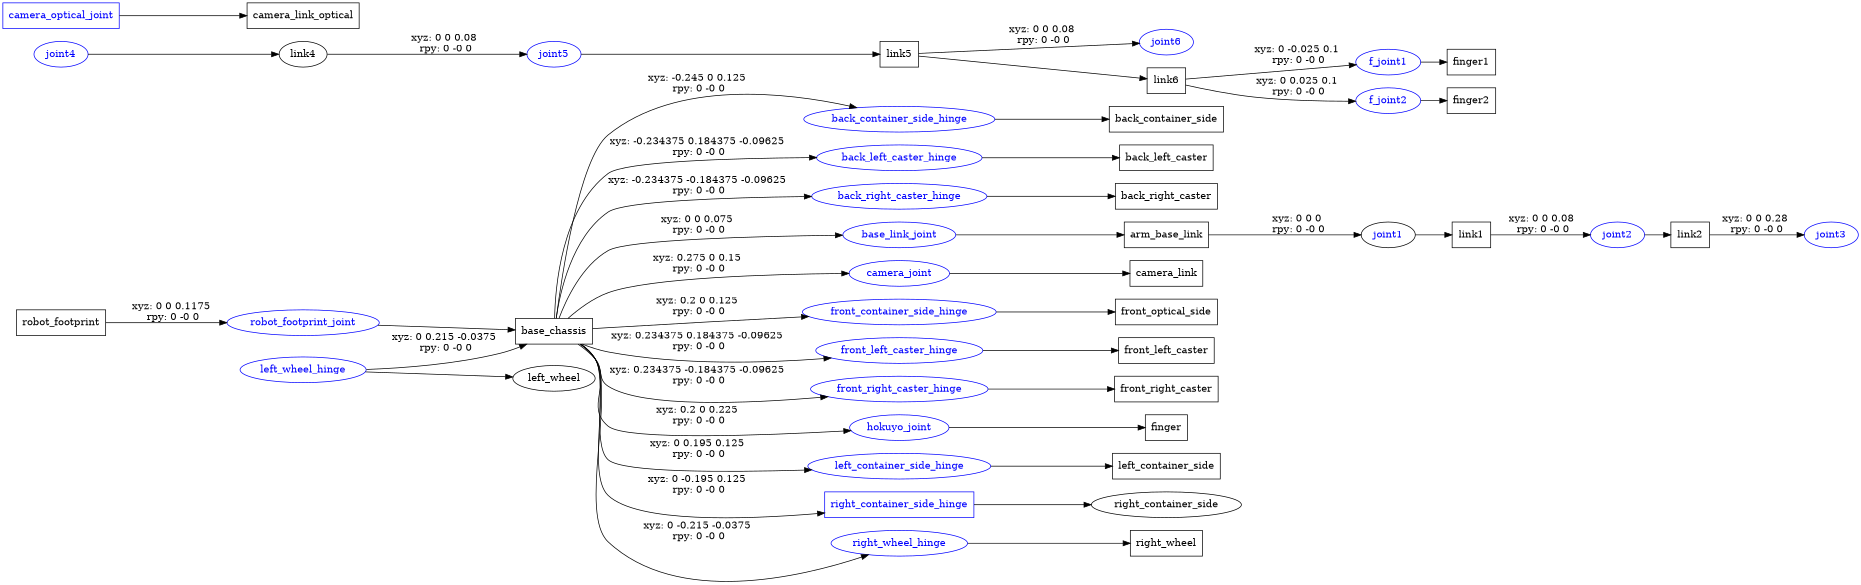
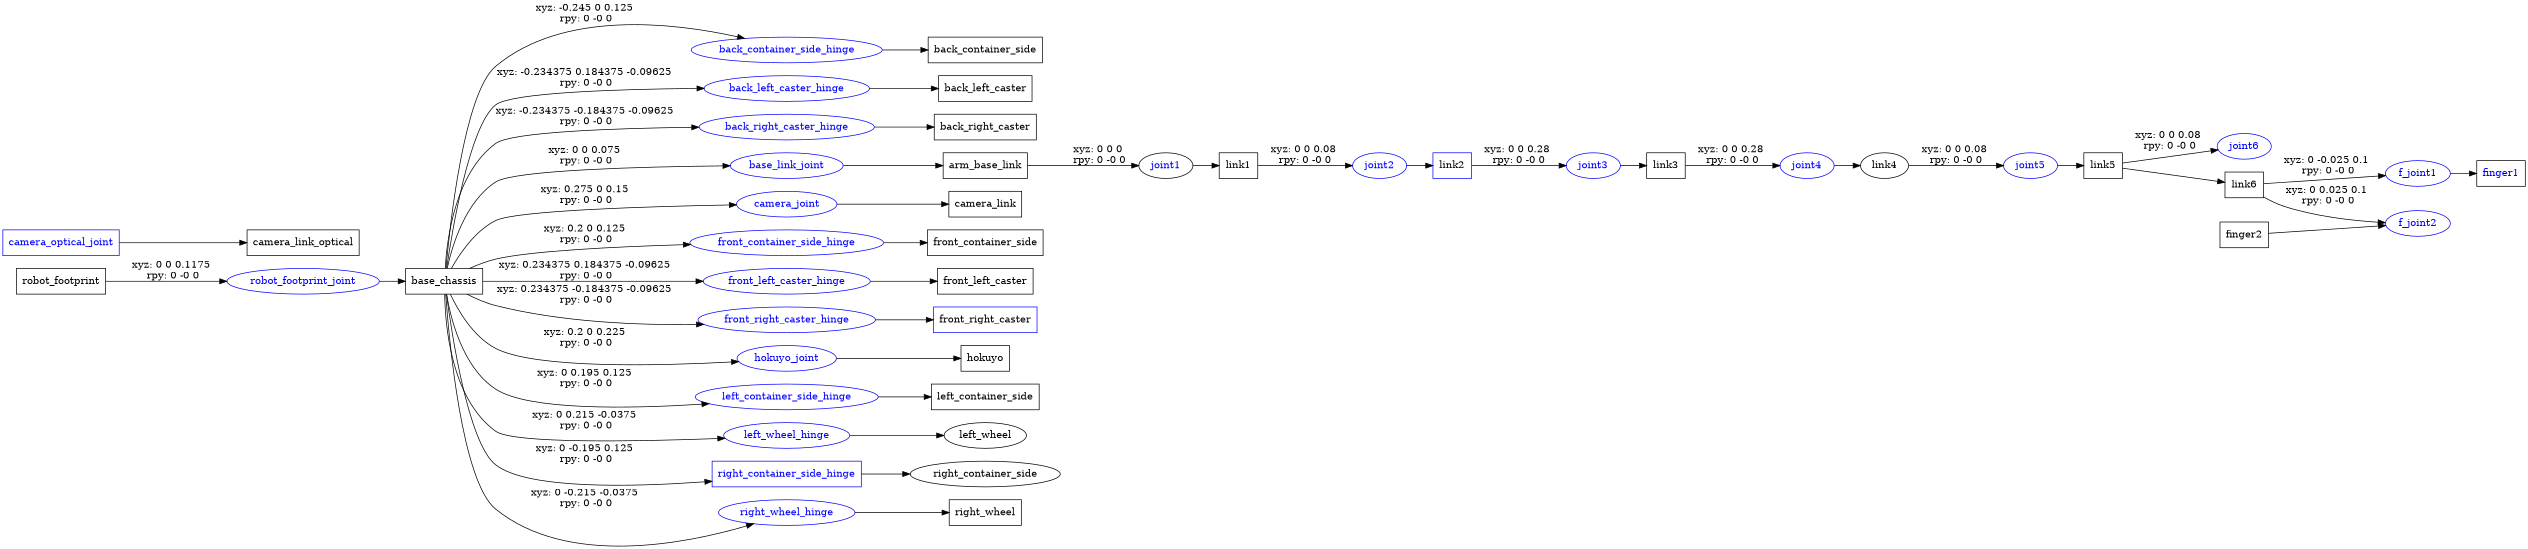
(1471, 62) -> (2501, 173)
(1430, 101) -> (2324, 230)
none -> (1666, 166)
(1690, 235) -> (1452, 166)
(1166, 312) -> (985, 243)
(444, 363) -> (531, 438)
(1166, 389) -> (985, 320)
(1166, 428) -> (985, 358)
